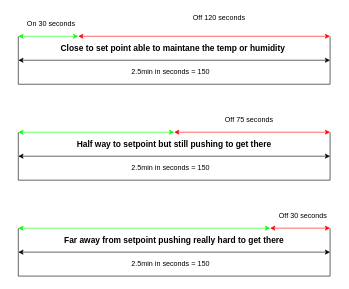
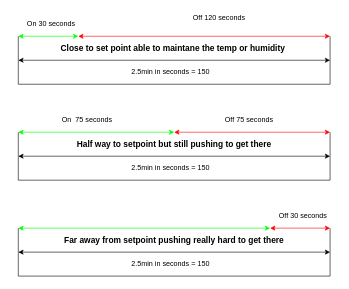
none -> (87, 120)
